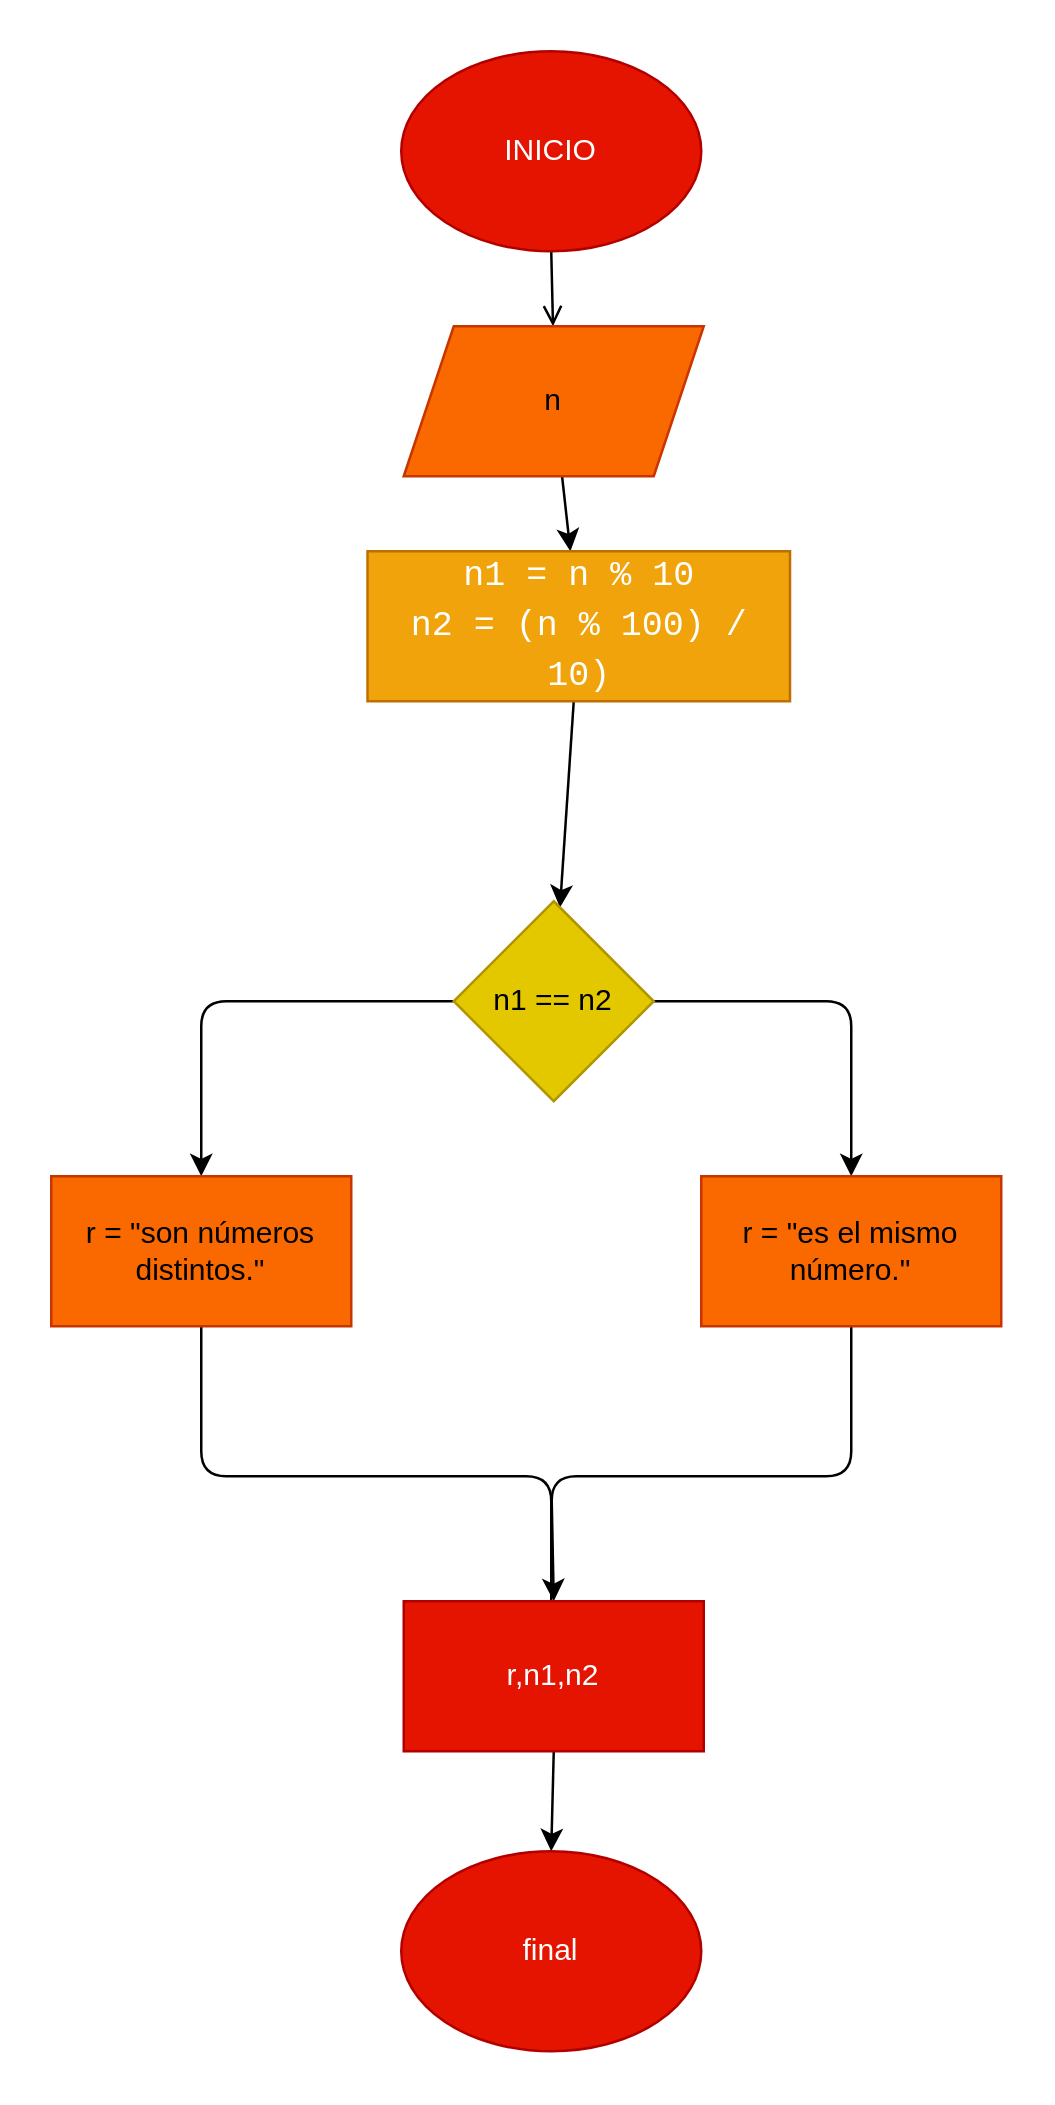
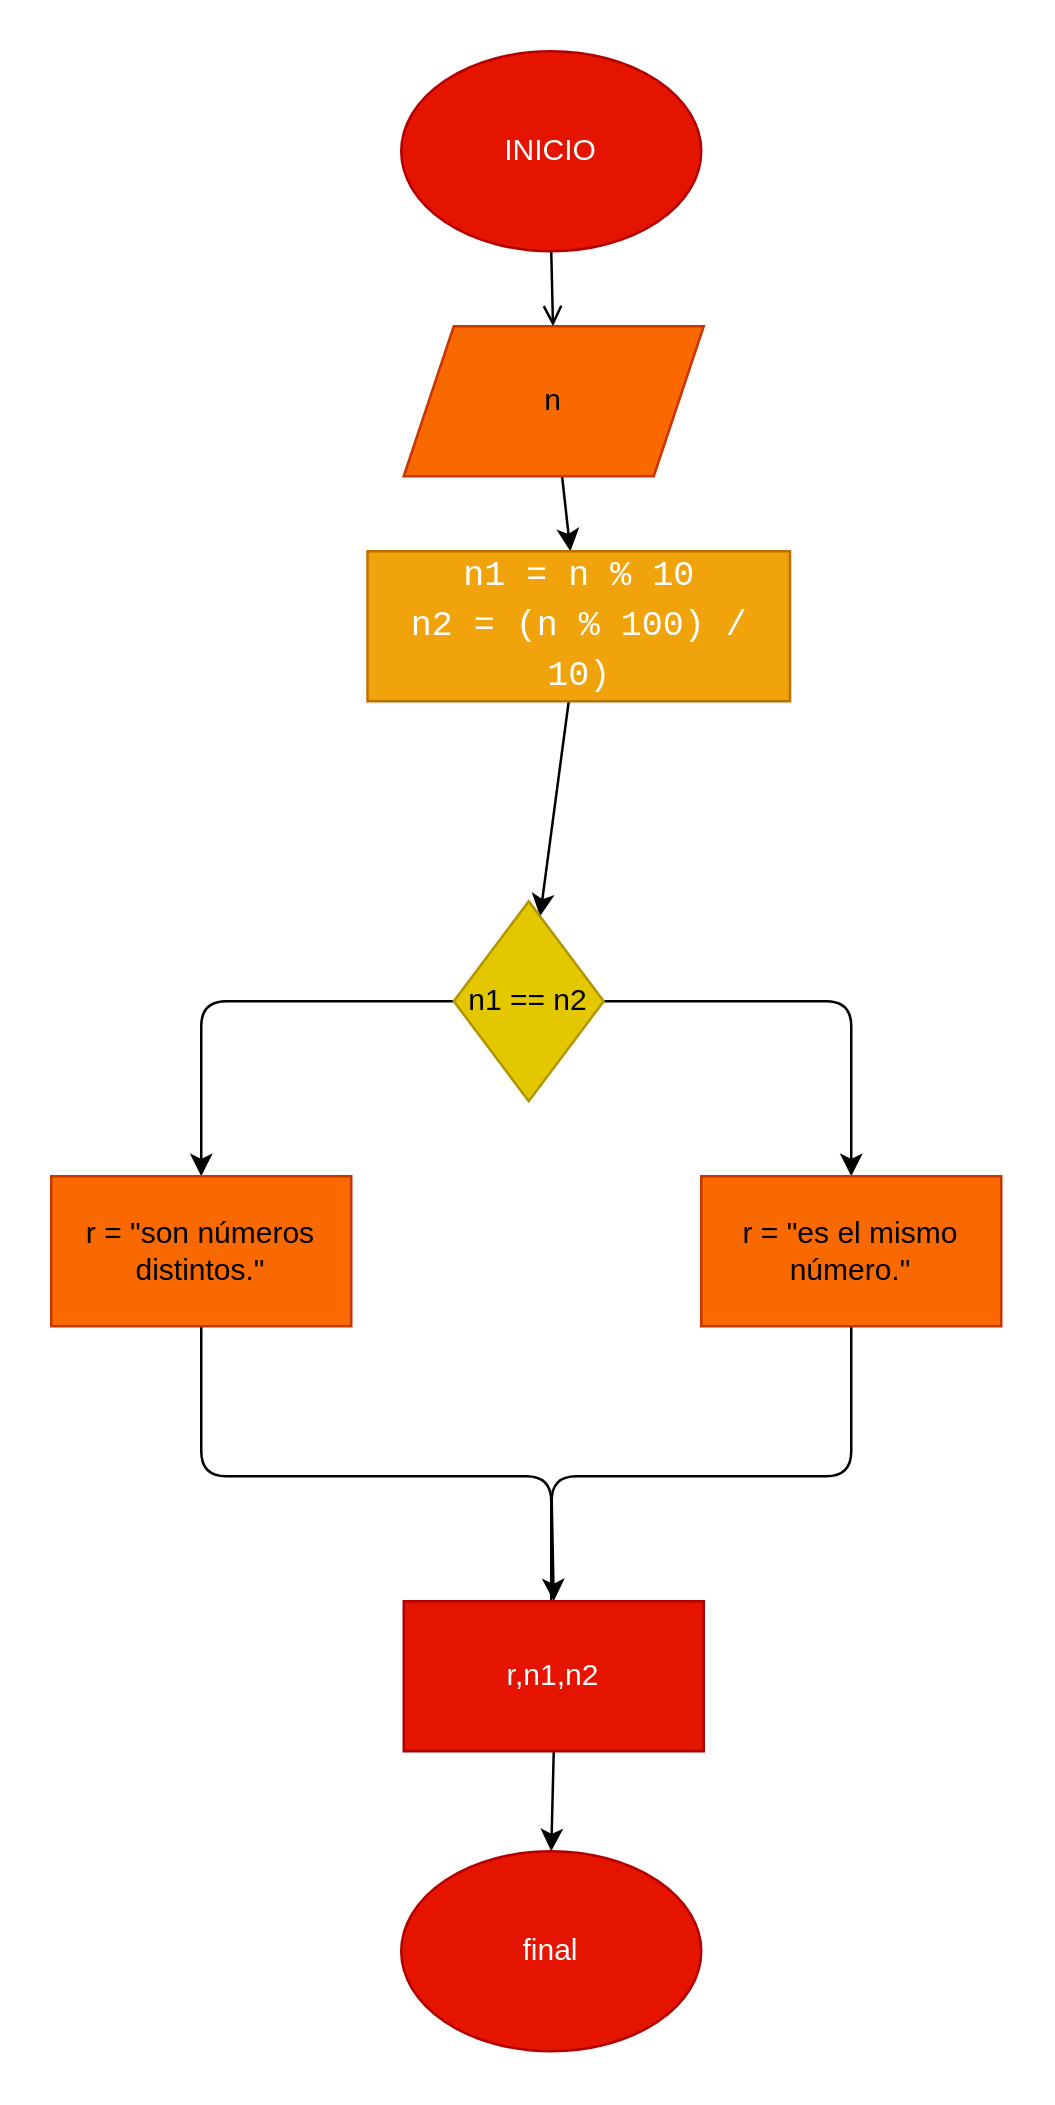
(554, 1001) -> (529, 1001)
